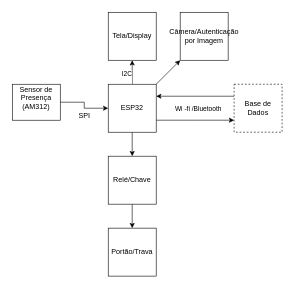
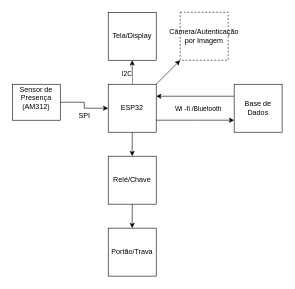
(204, 36) -> (204, 36)
(258, 108) -> (258, 108)
